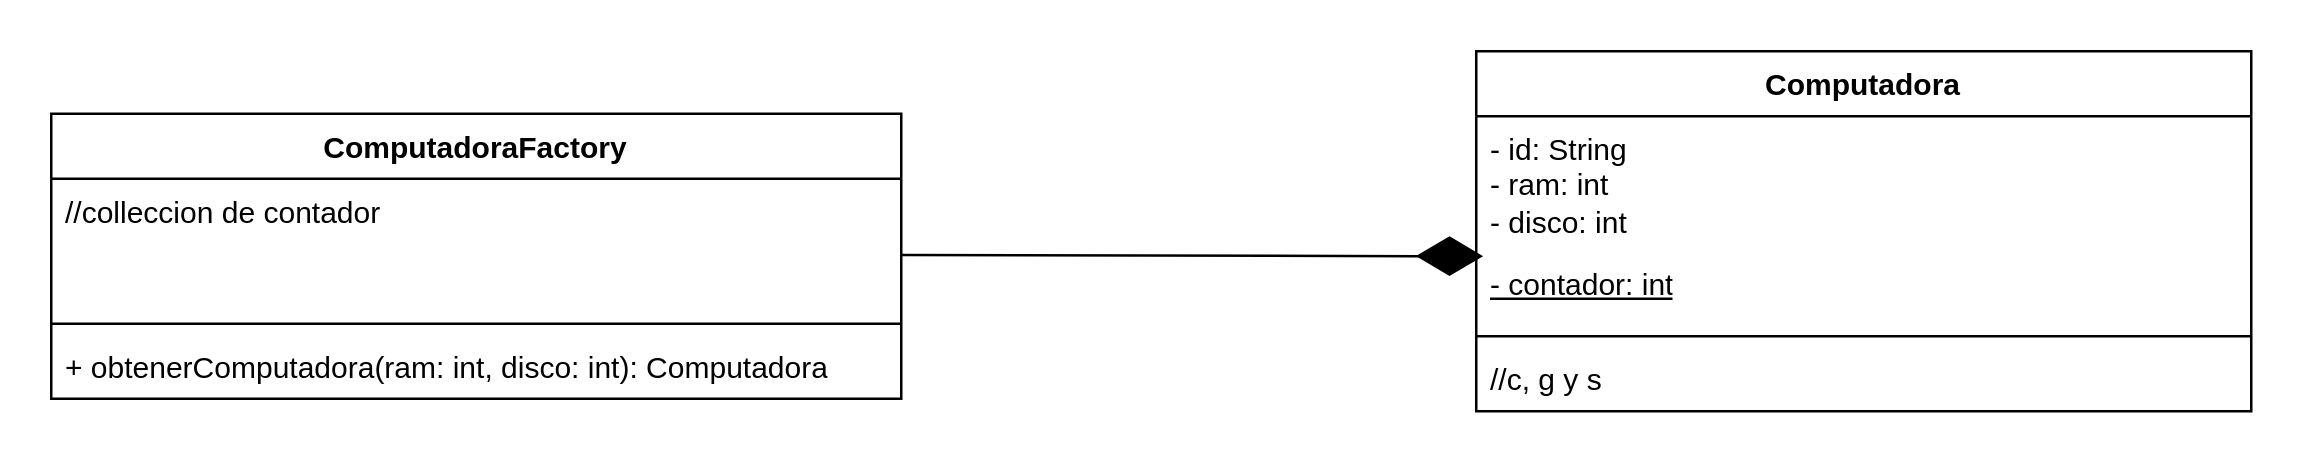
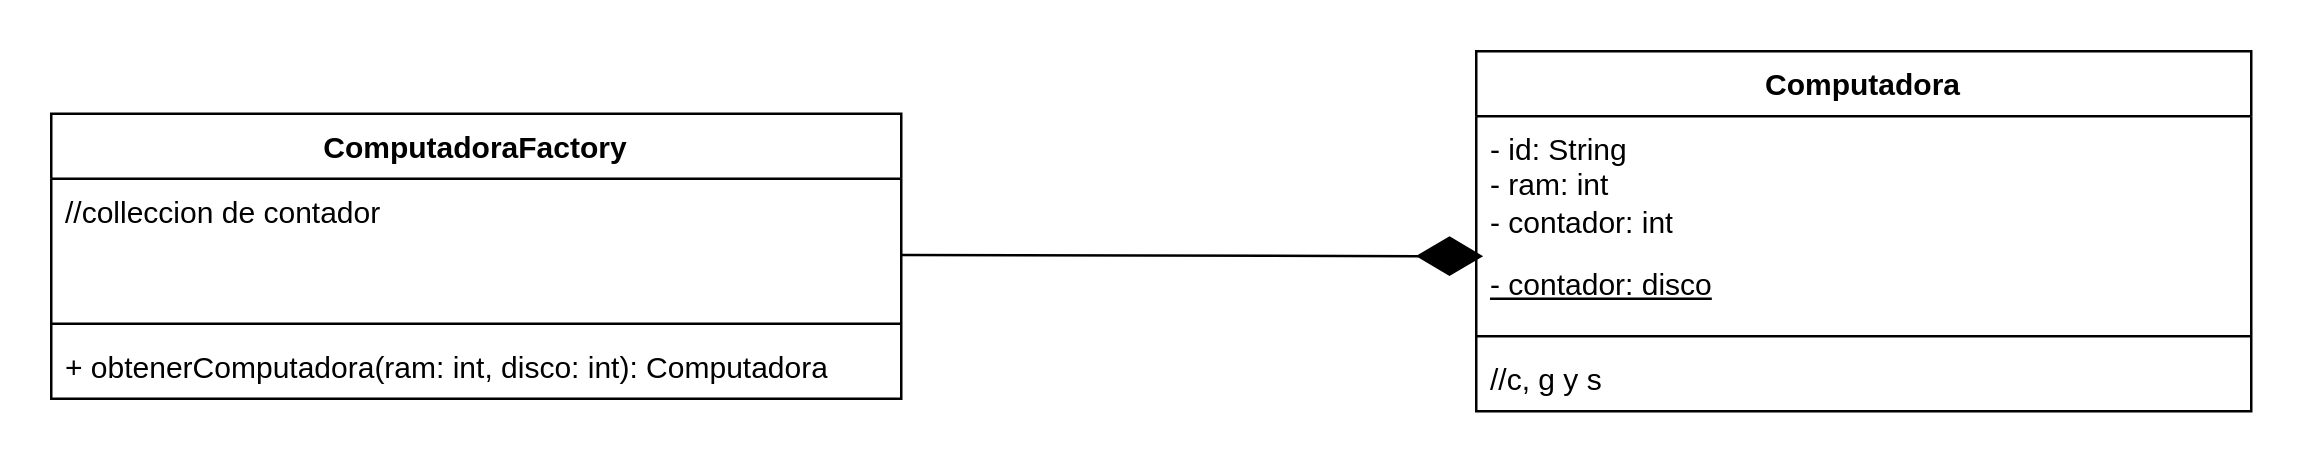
(1573, 188) -> (1602, 188)
(1602, 287) -> (1618, 287)
